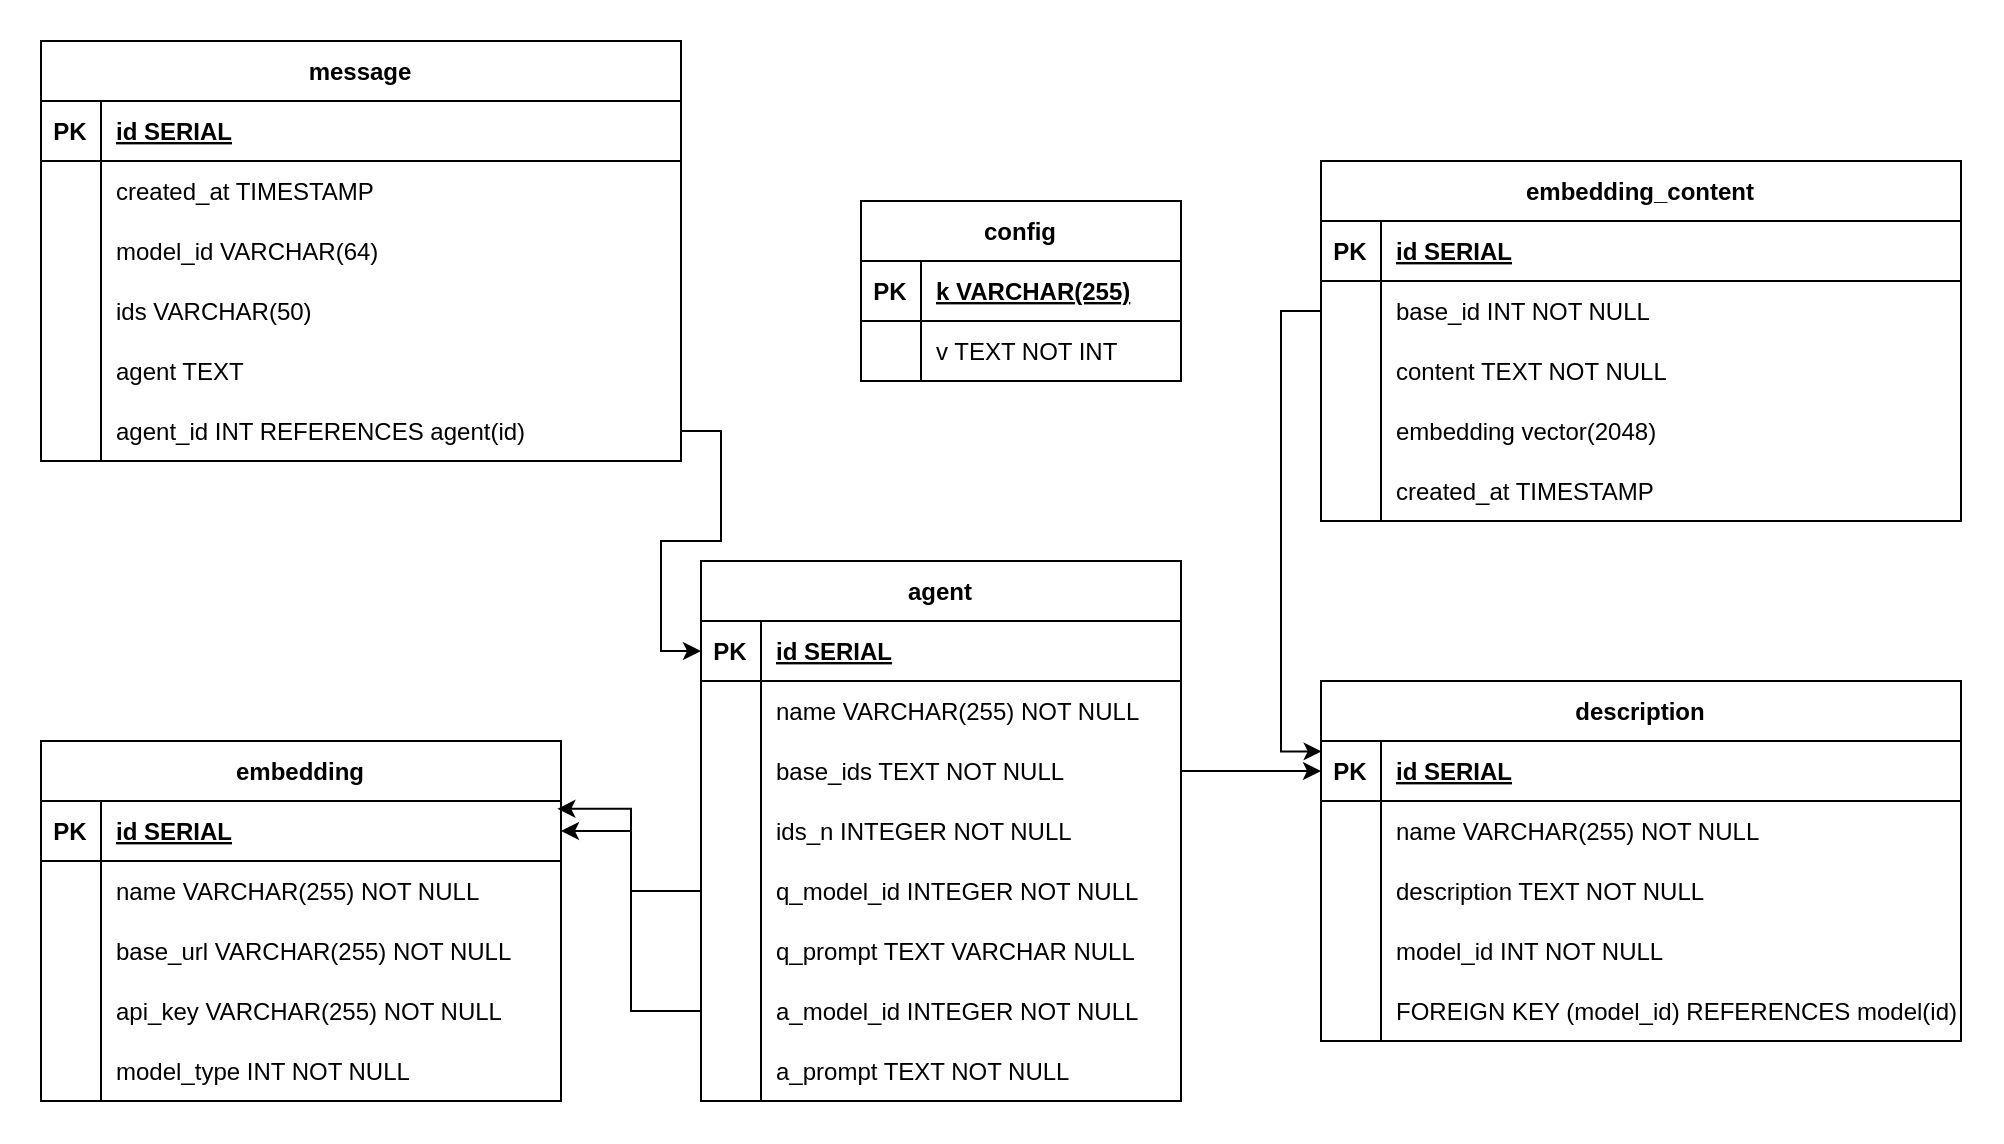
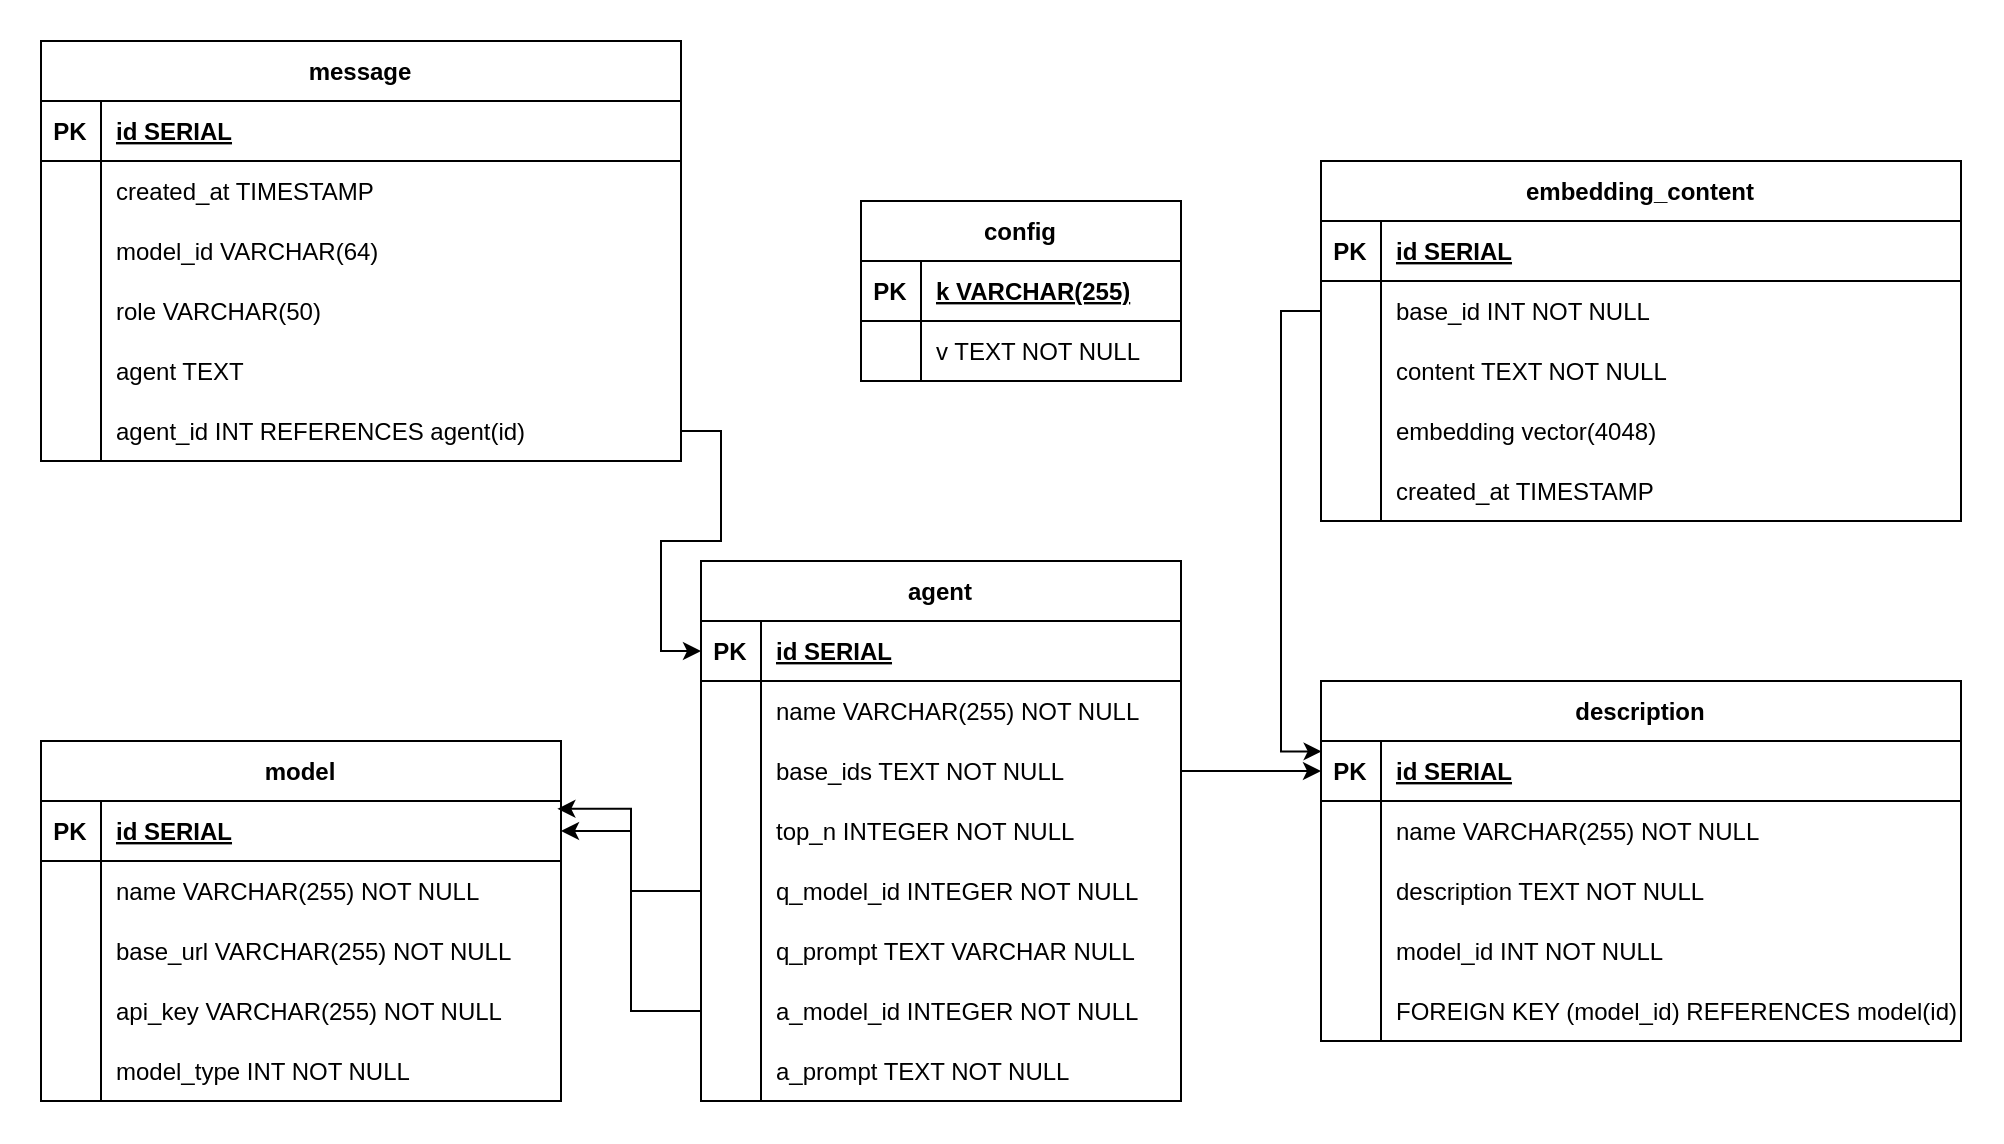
(211, 312) -> (217, 312)
(1021, 352) -> (1027, 352)
(1538, 432) -> (1538, 432)
(300, 772) -> (300, 772)
(911, 832) -> (914, 832)
